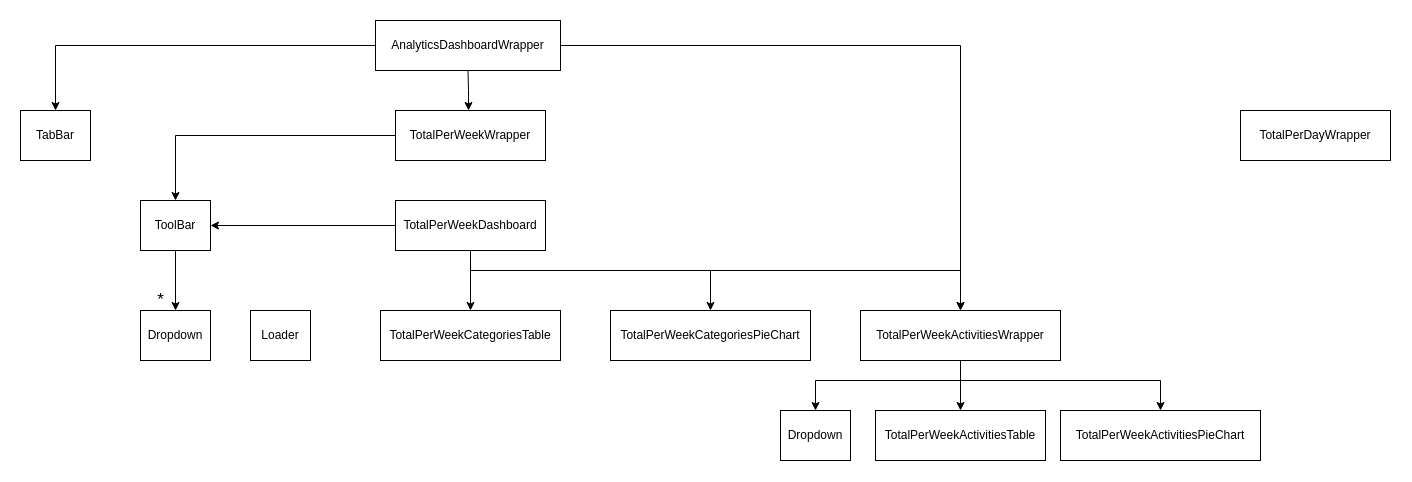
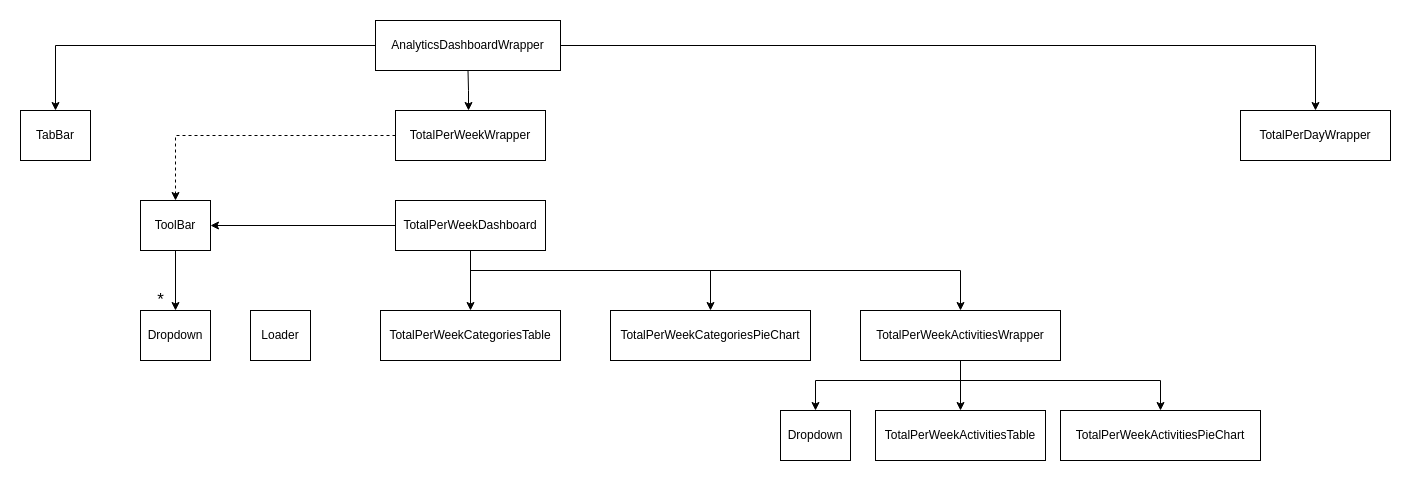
(257, 136) -> (257, 136)
(961, 155) -> (1166, 46)
